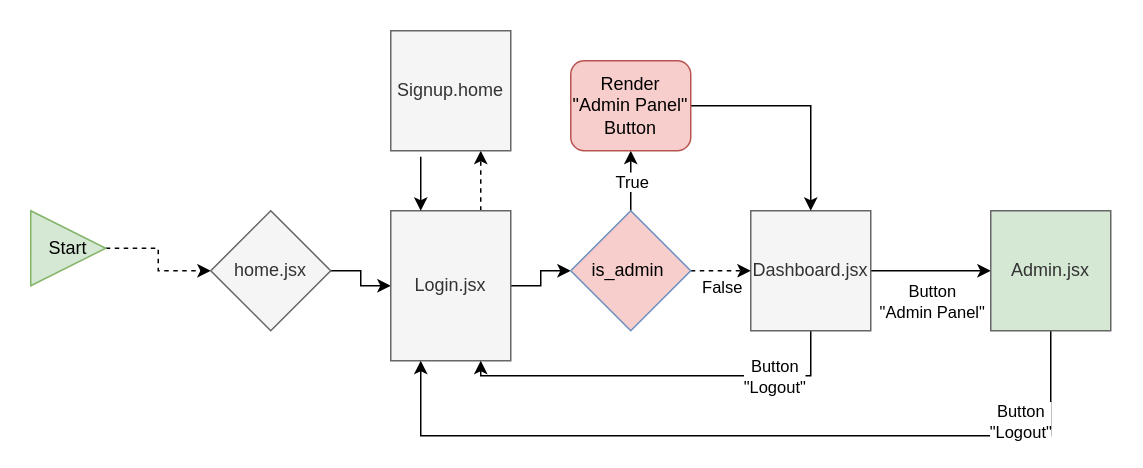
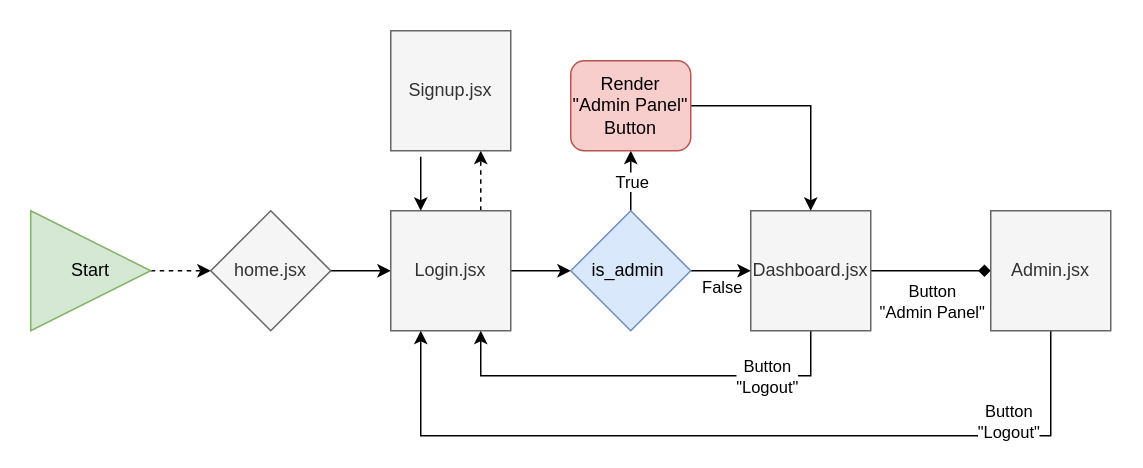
(451, 91) -> (451, 91)
(68, 248) -> (91, 271)
(631, 271) -> (631, 271)
(715, 271) -> (715, 271)
(979, 271) -> (978, 271)
(1051, 271) -> (1051, 271)
(451, 286) -> (451, 271)
